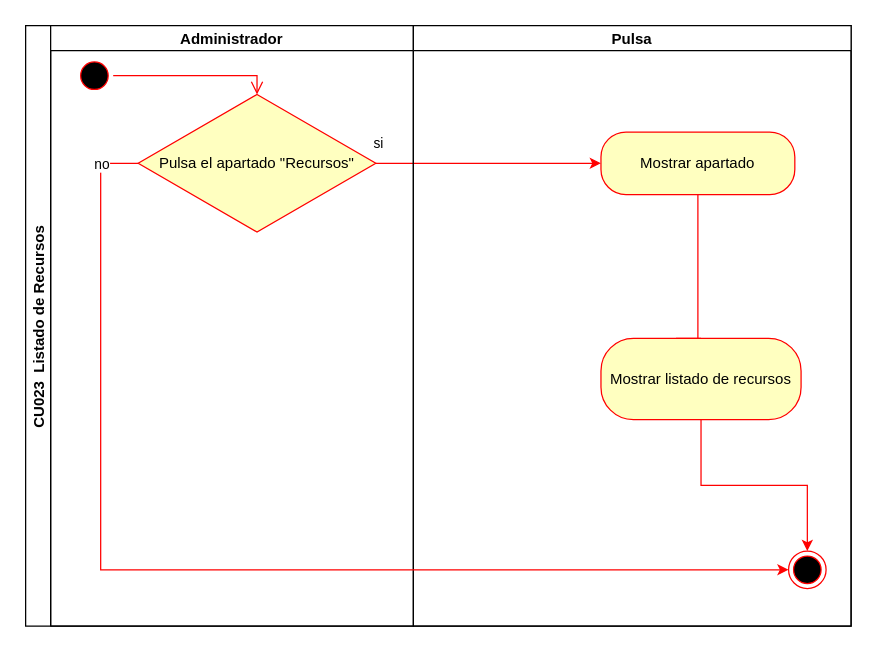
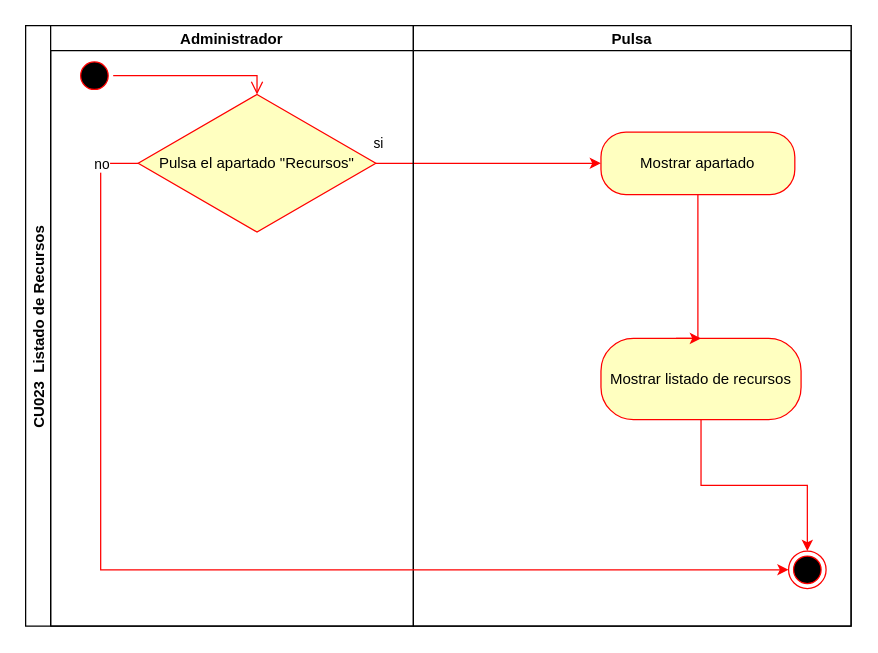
(694, 338) -> (691, 338)
